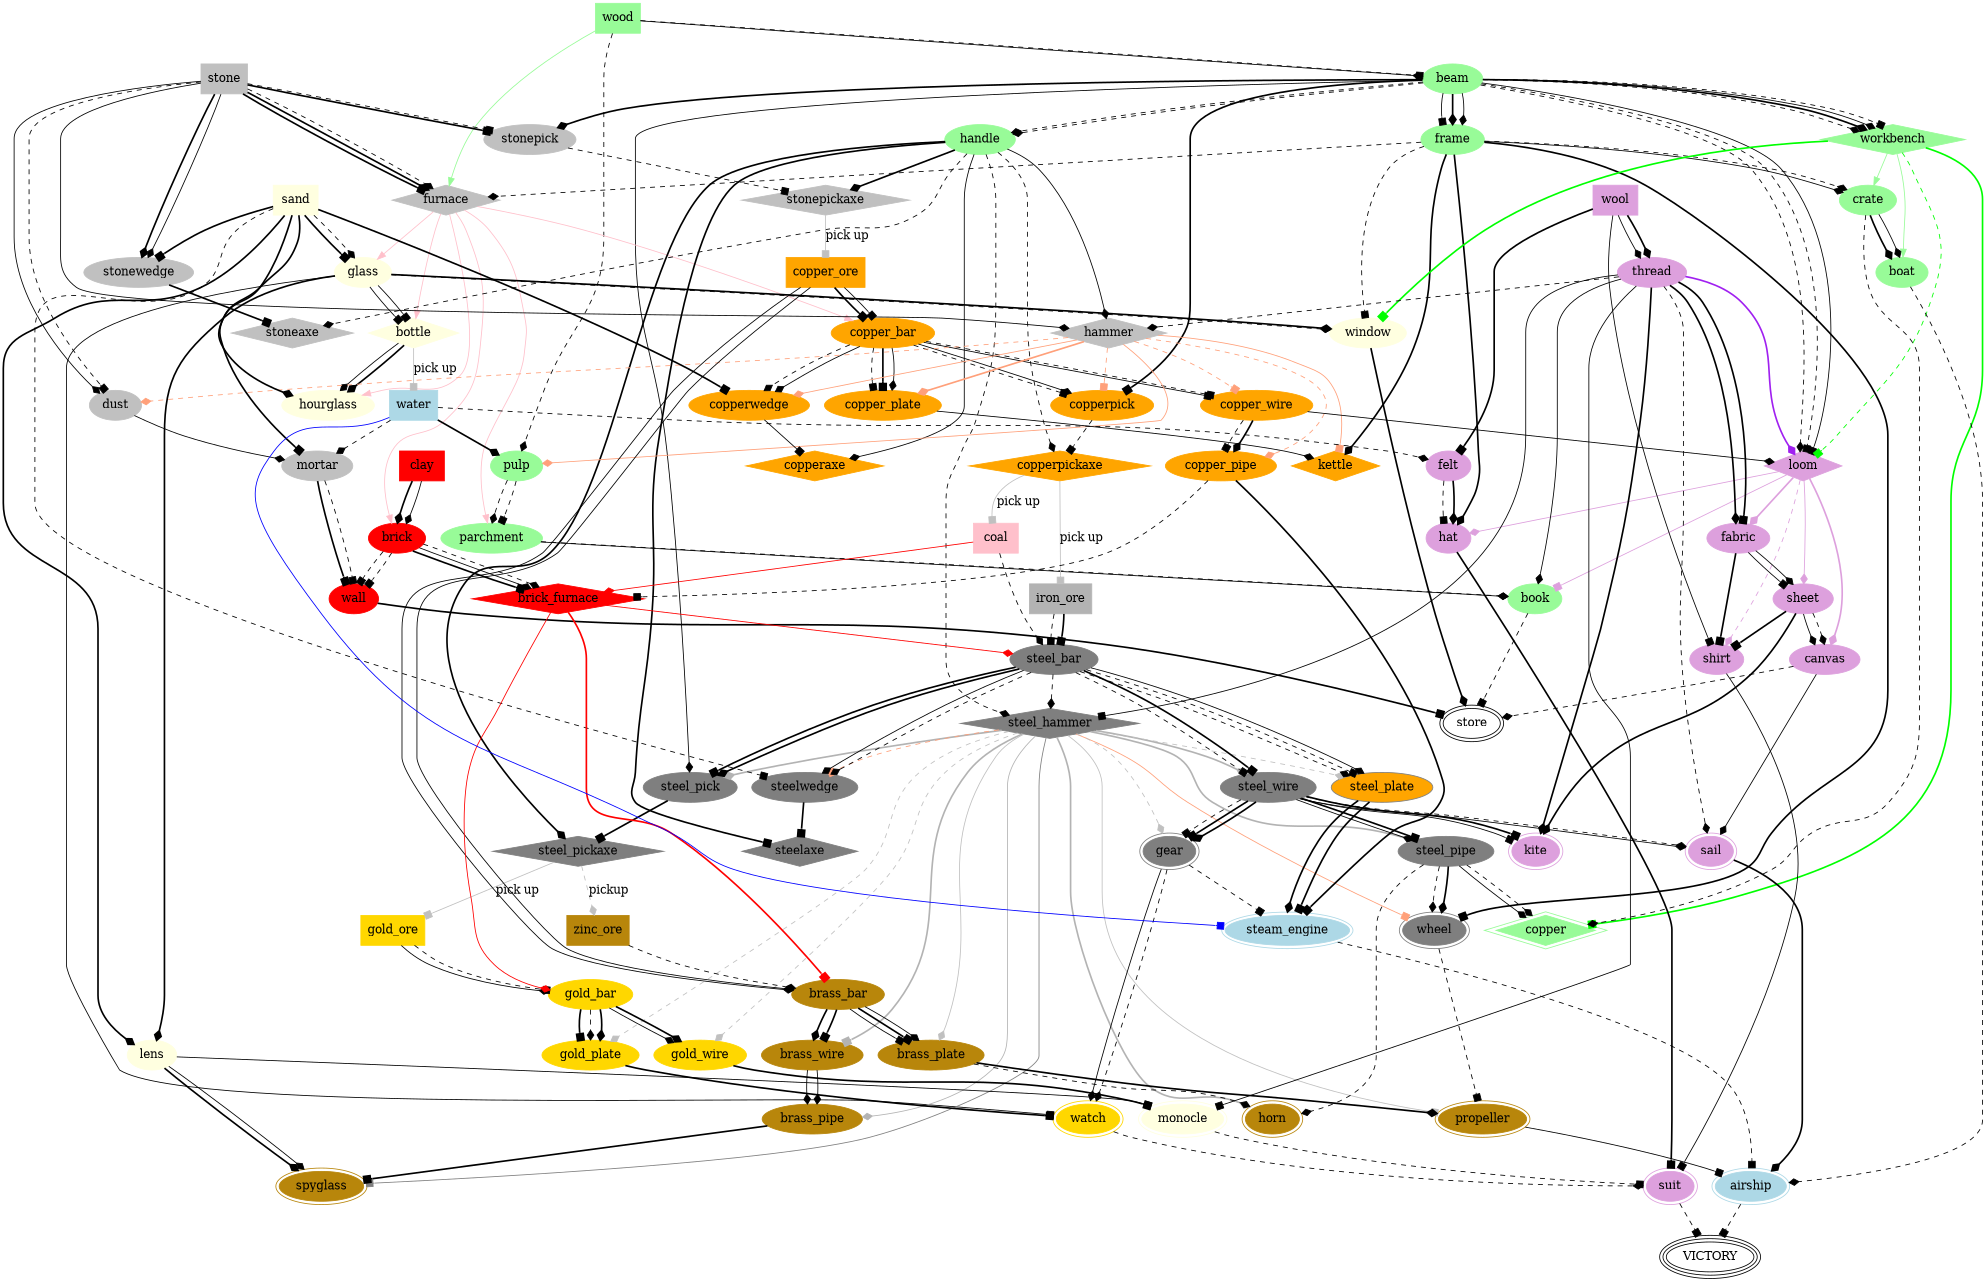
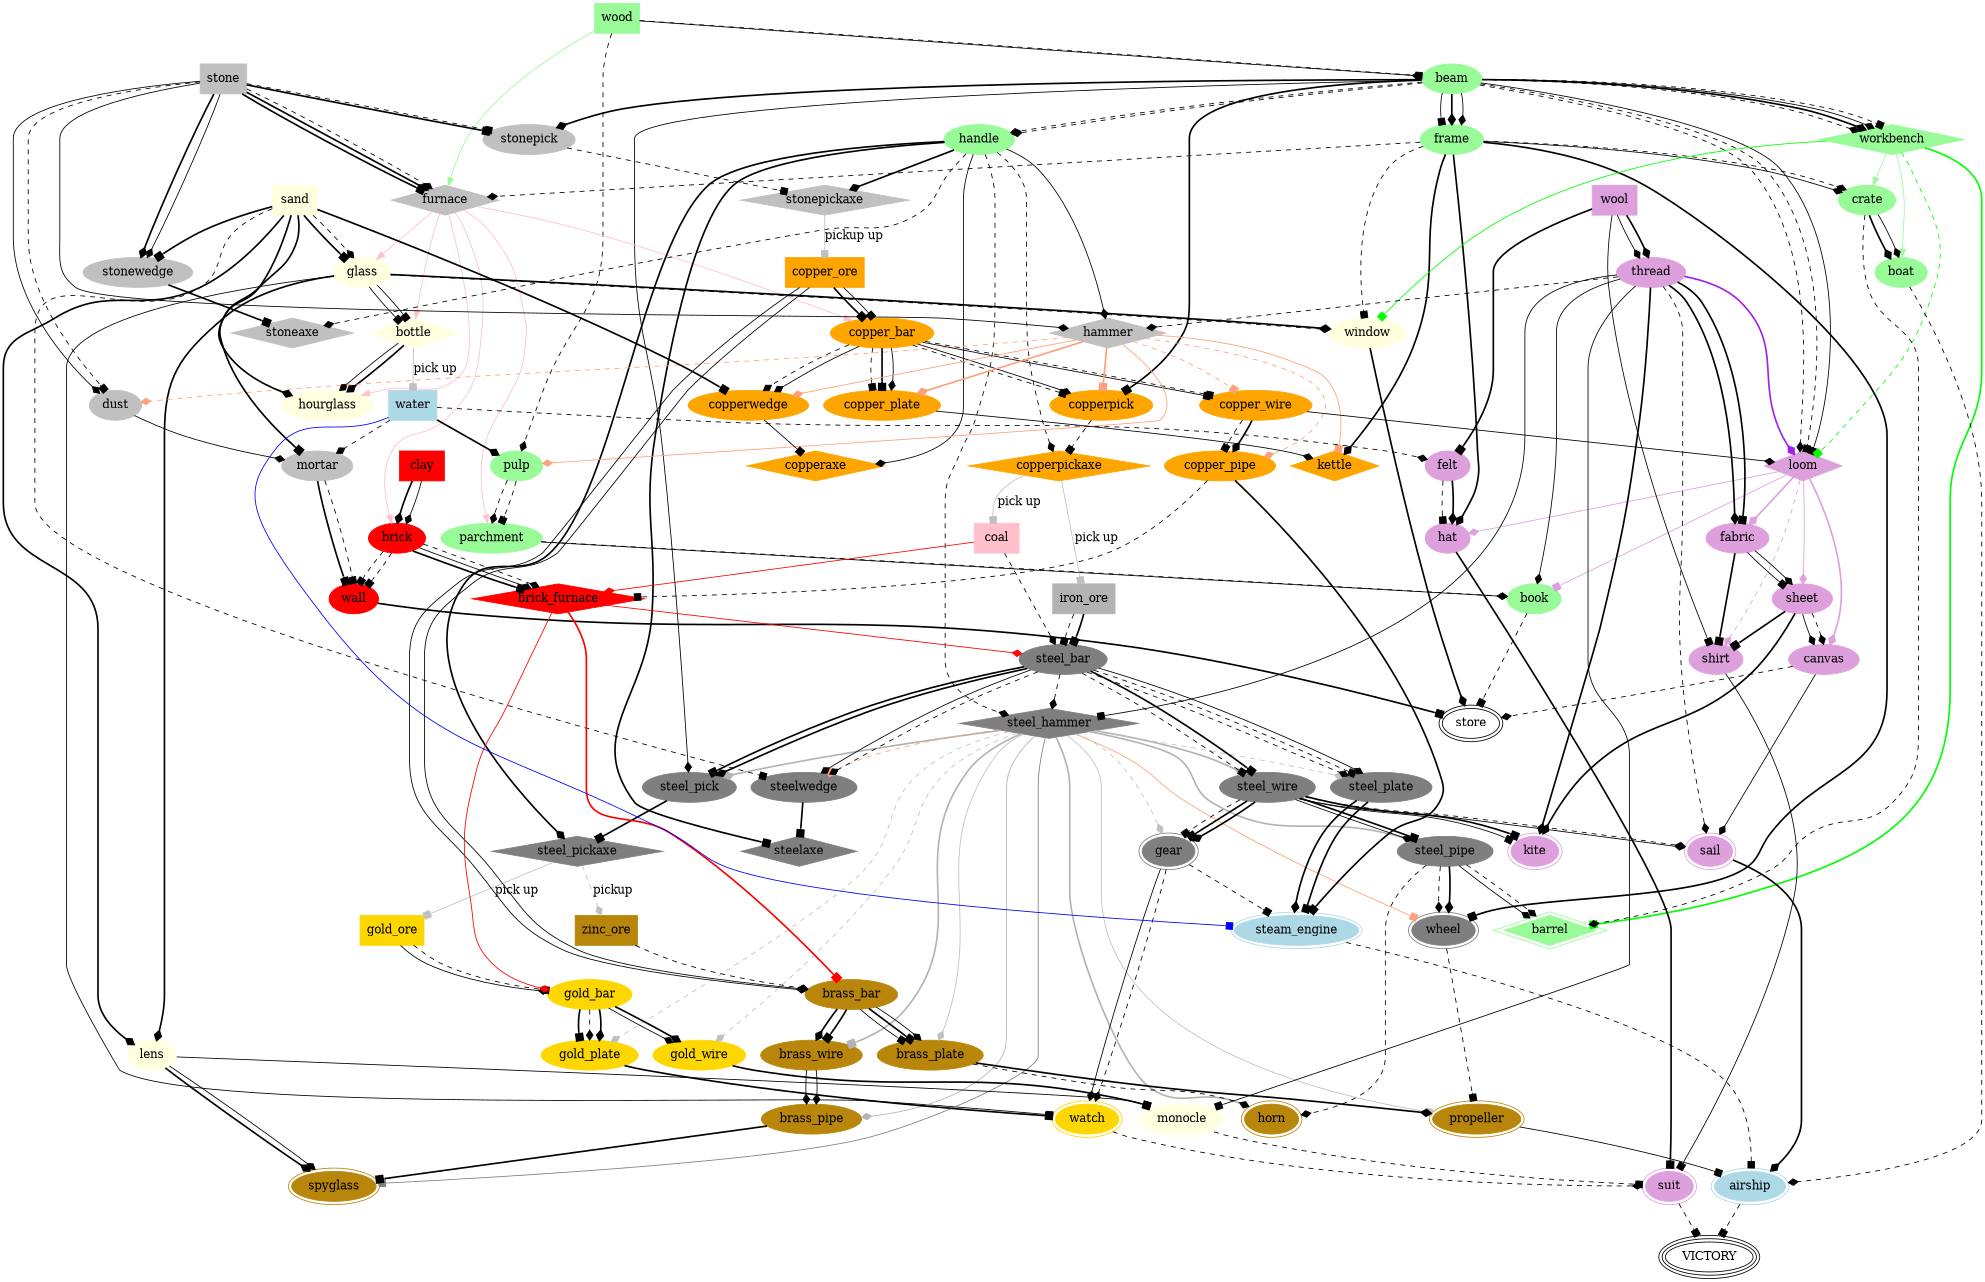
(1589, 182) -> (1588, 182)
(847, 236) -> (854, 236)
(1106, 365) -> (1105, 365)
(1382, 787) -> (1381, 787)
(1546, 930) -> (1550, 930)
